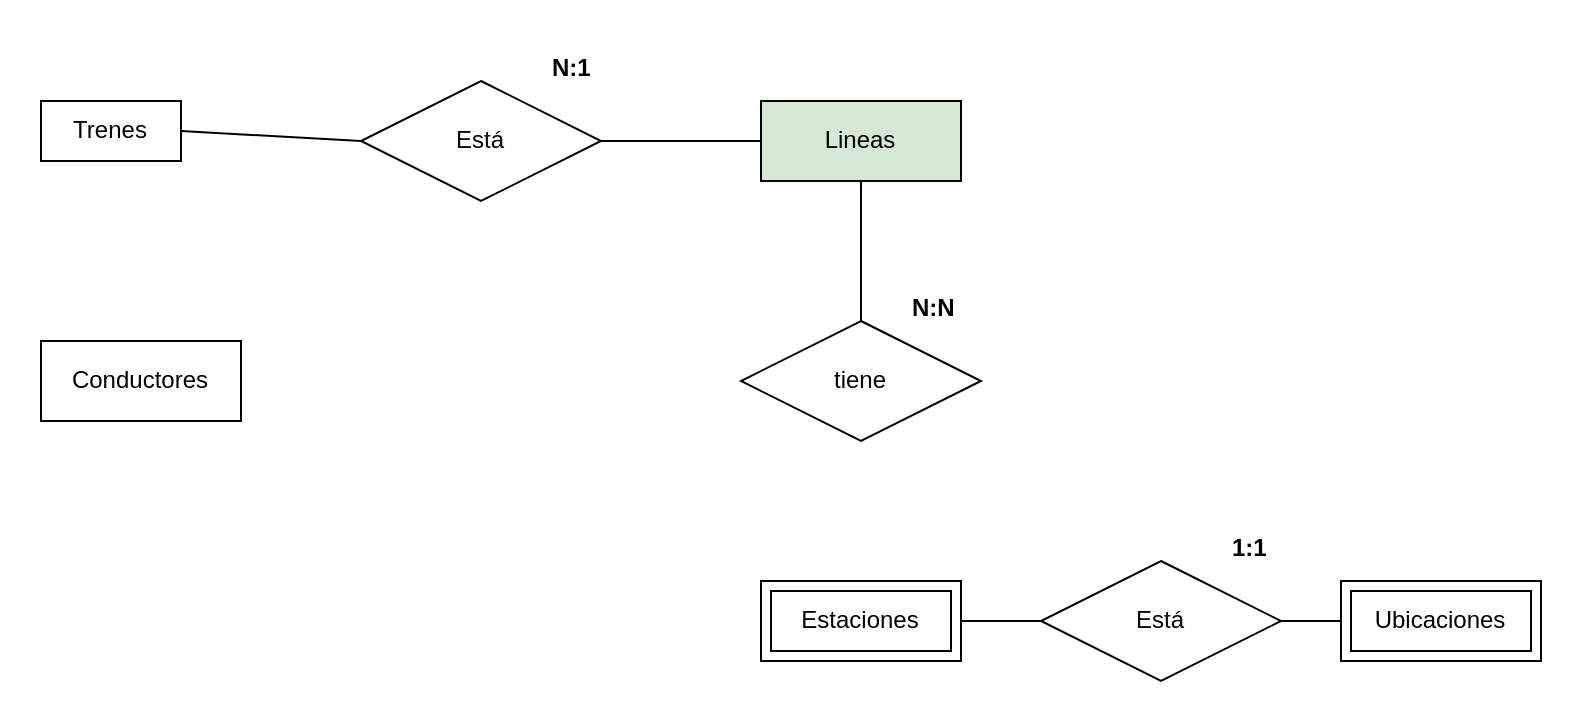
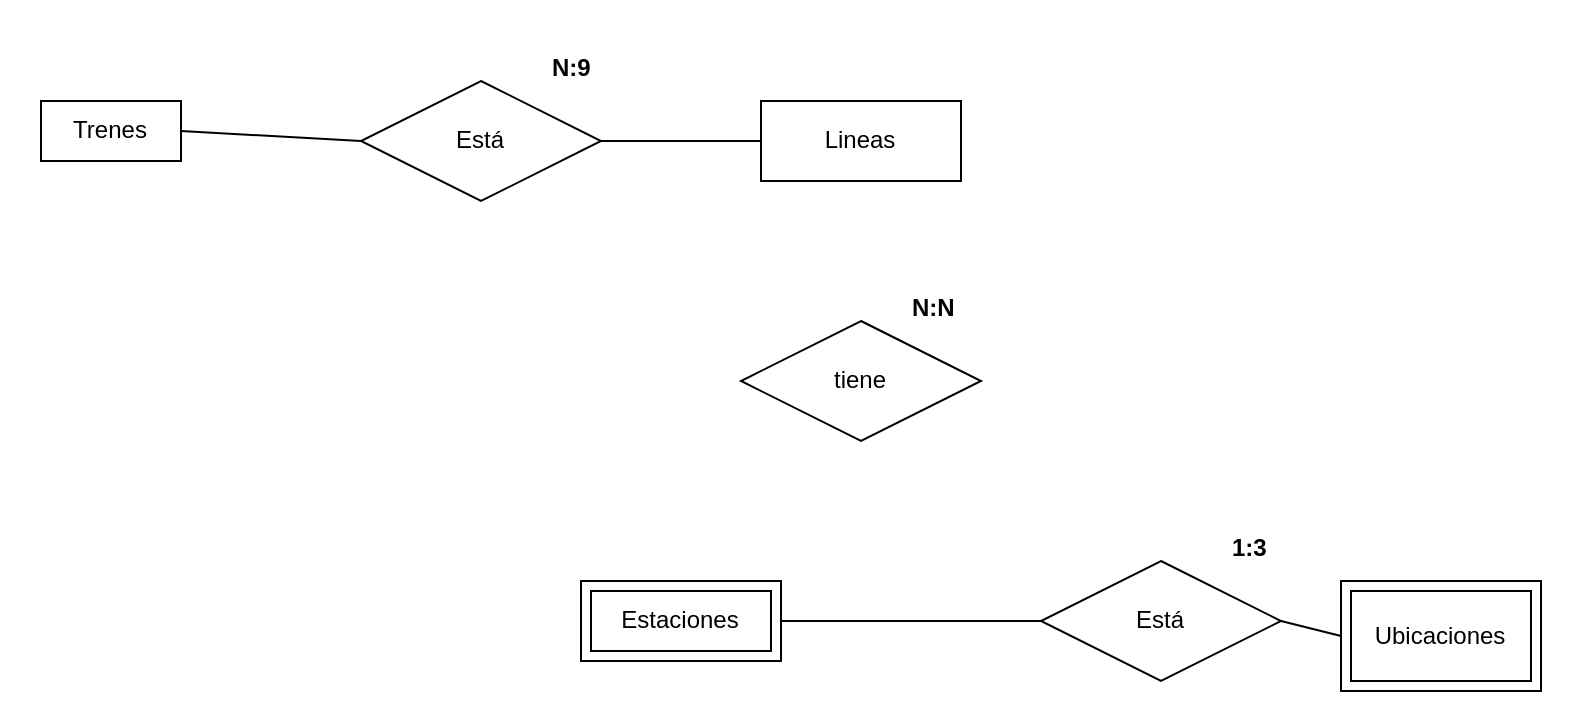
(569, 68) -> (569, 68)
(861, 141) -> (861, 141)
(861, 251) -> none
(141, 381) -> none
(1249, 548) -> (1249, 548)
(861, 621) -> (681, 621)
(1441, 621) -> (1441, 636)
